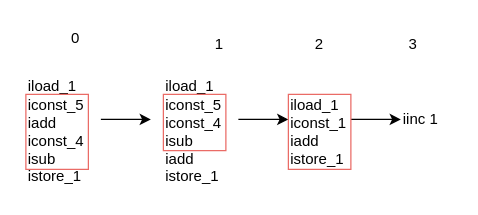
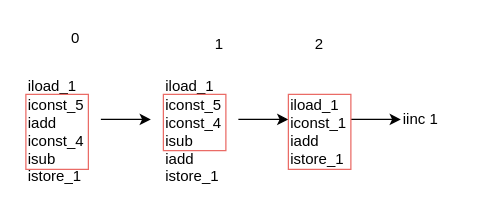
(413, 44) -> none
